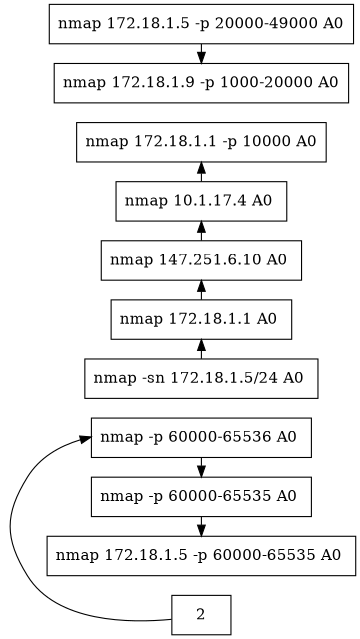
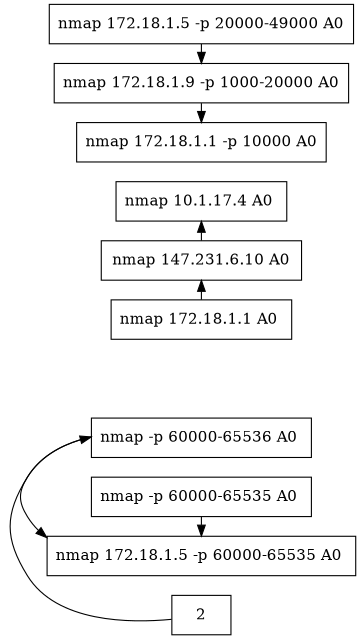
(201, 177) -> (201, 107)
(201, 260) -> (201, 260)
(201, 379) -> none
(201, 462) -> (32, 470)
